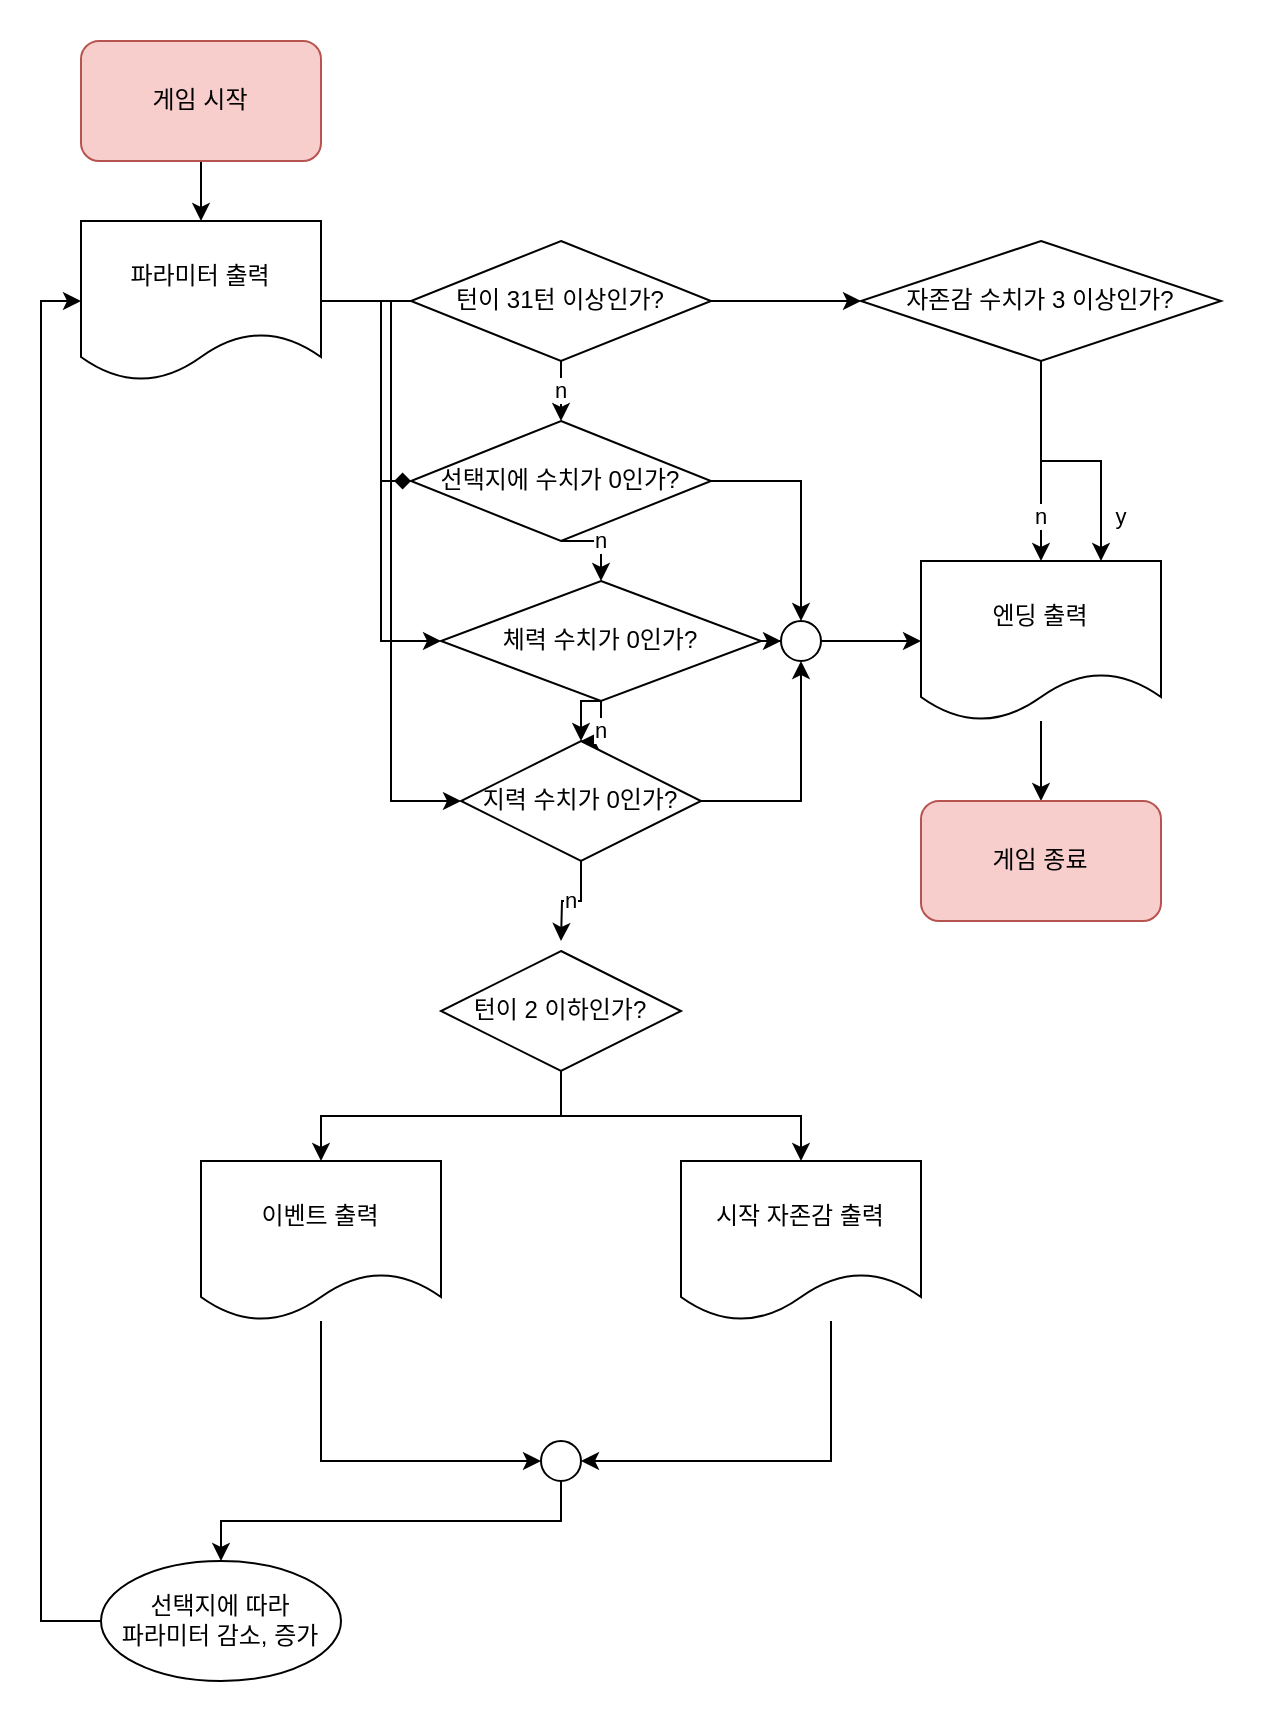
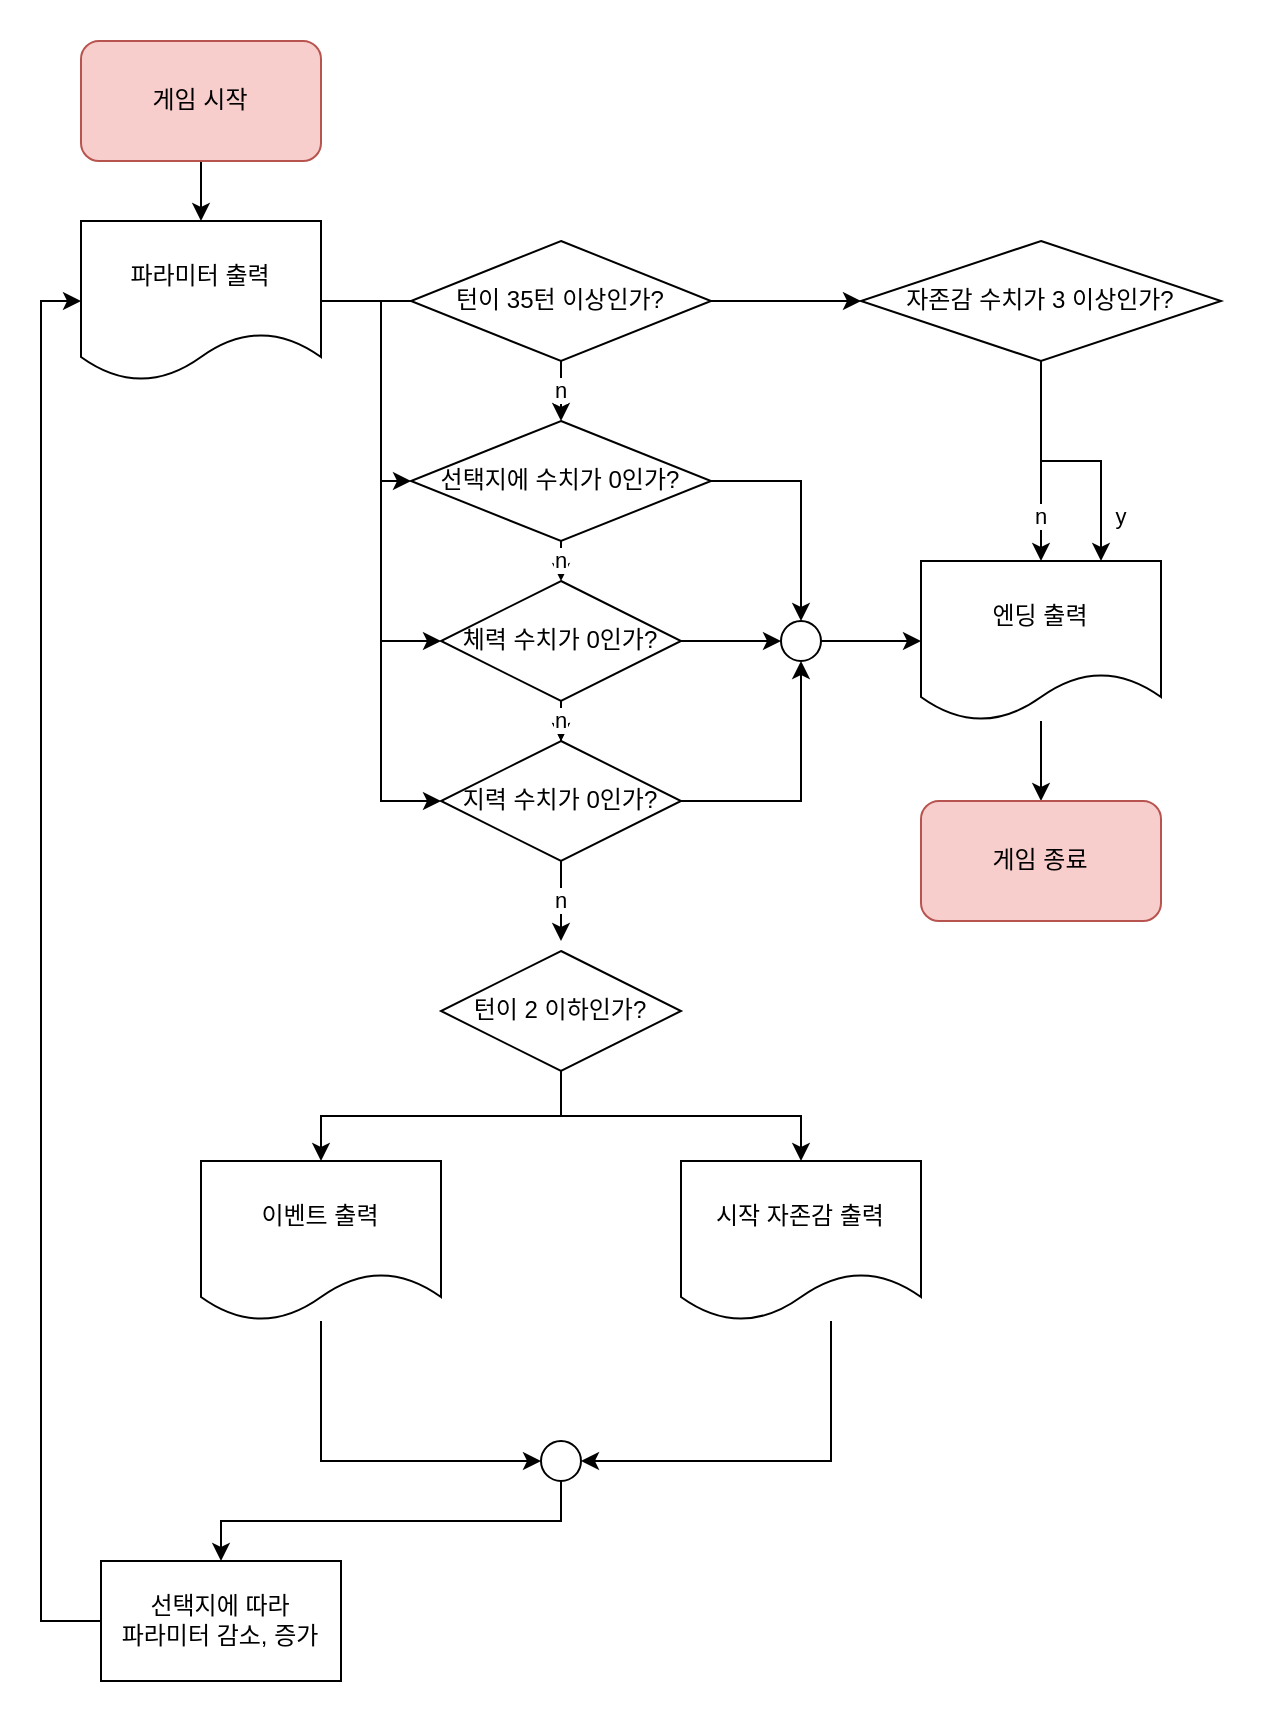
(561, 301) -> (561, 301)
(388, 481) -> (395, 481)
(601, 641) -> (561, 641)
(581, 801) -> (561, 801)
(221, 1621) -> (221, 1621)
